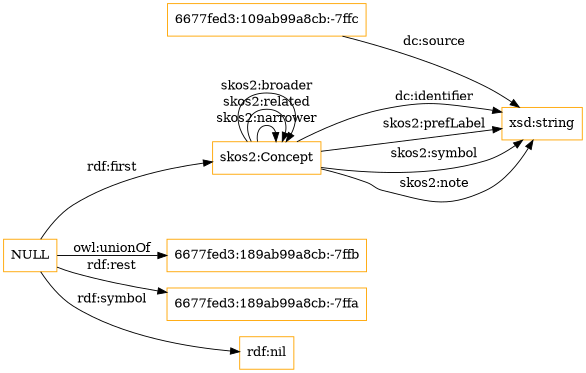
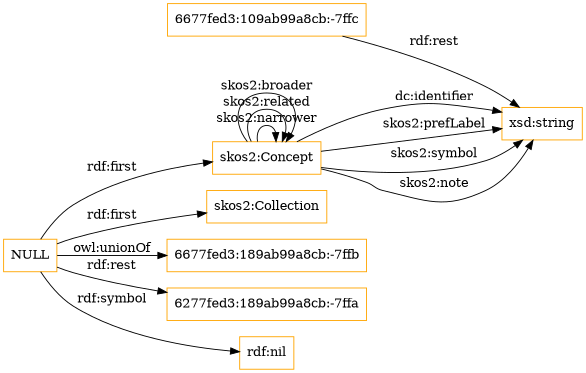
(434, 42) -> (434, 42)
none -> (267, 207)
(267, 304) -> (267, 304)
